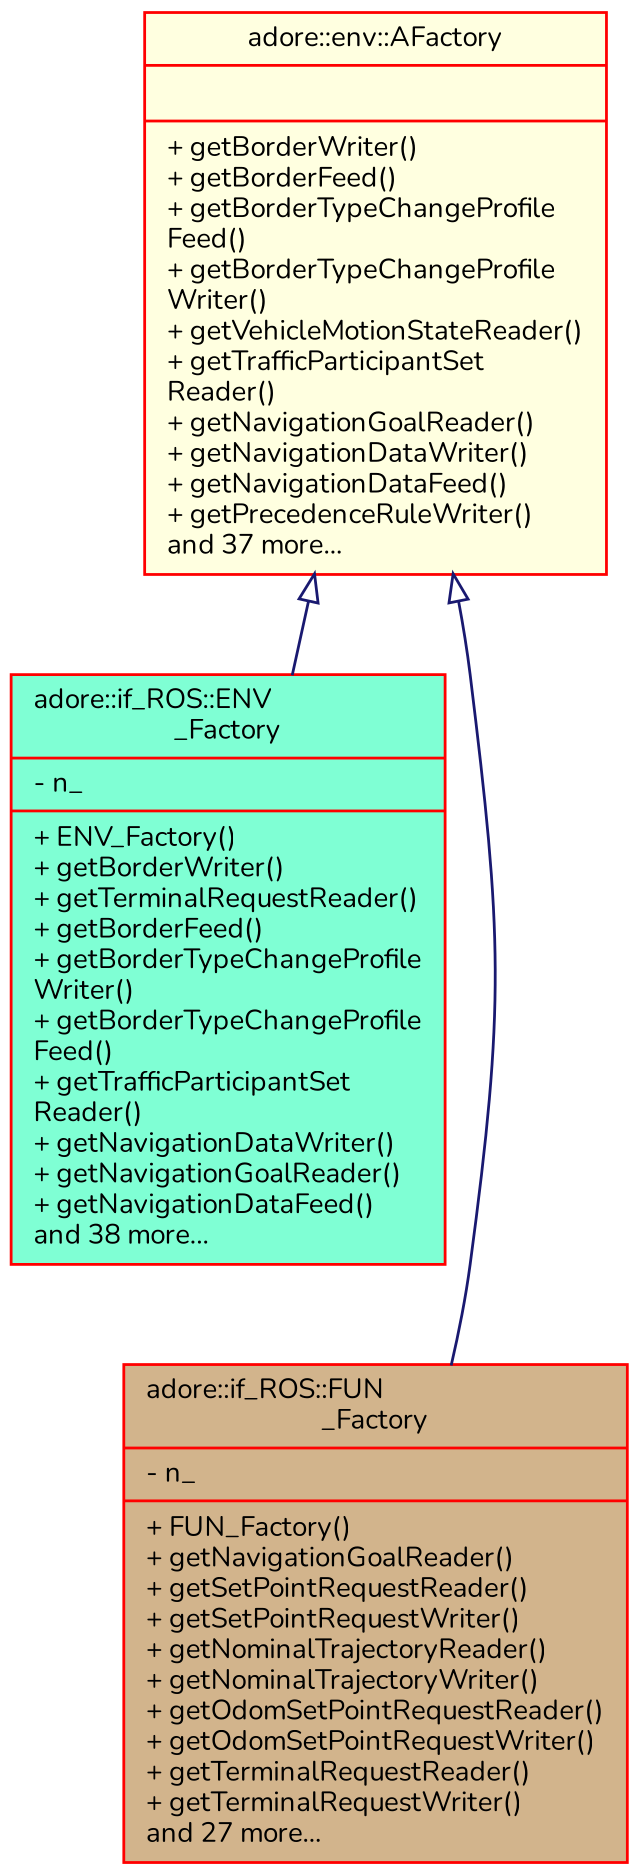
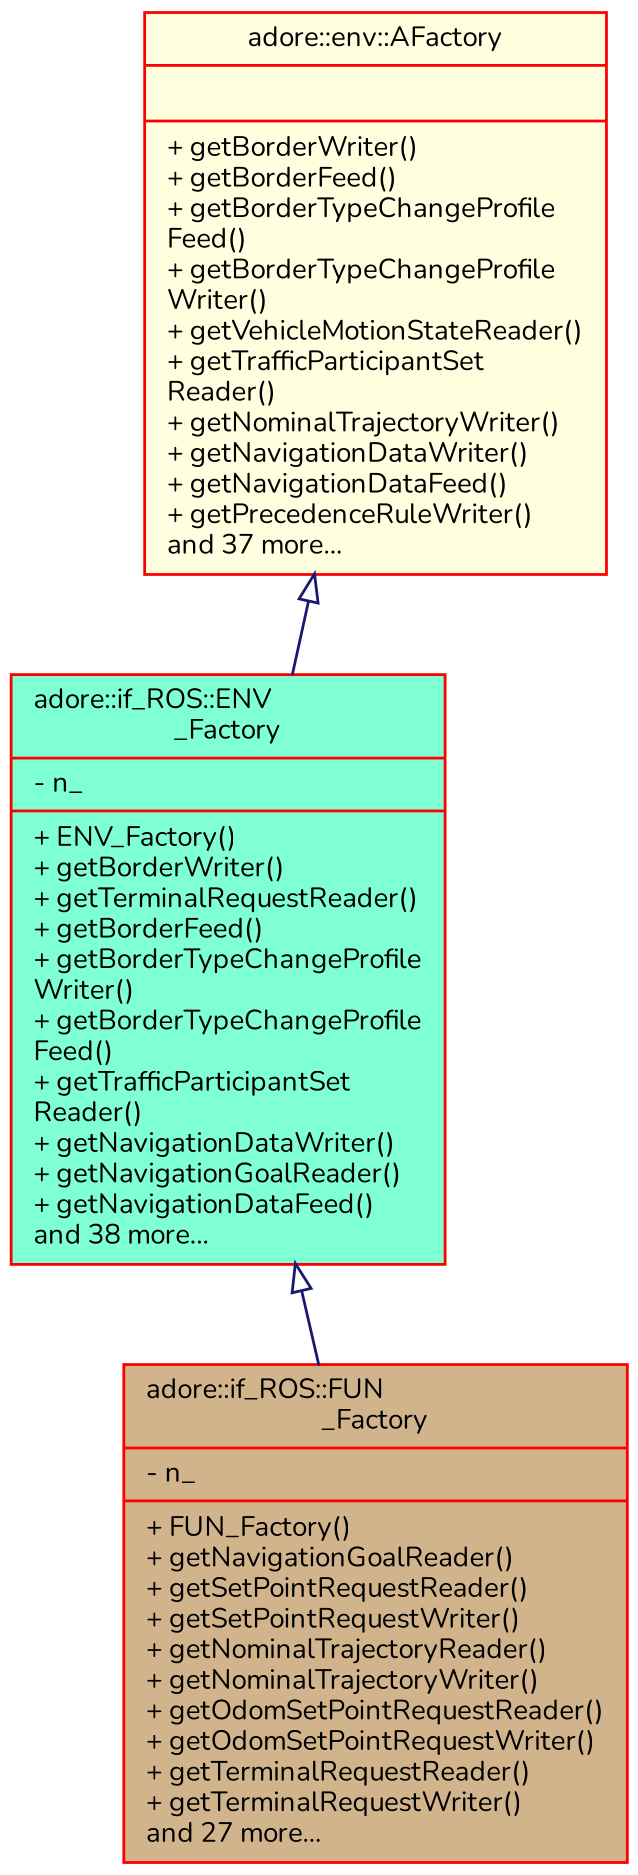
(352, 423) -> (364, 423)
(495, 984) -> (310, 1328)
